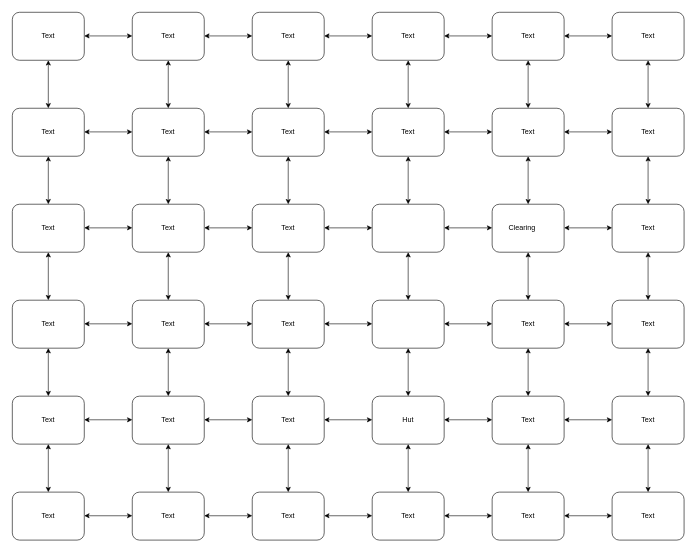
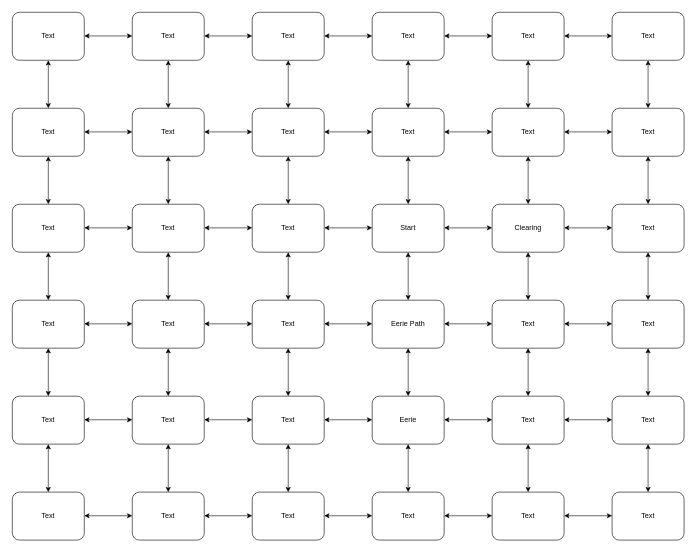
none -> (408, 228)
(522, 228) -> (528, 228)
none -> (408, 324)
(408, 420) -> (408, 420)
